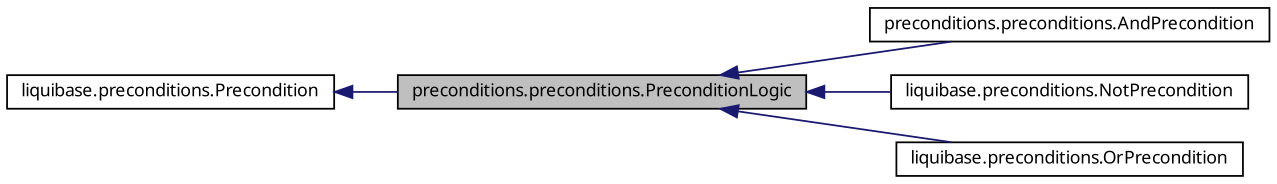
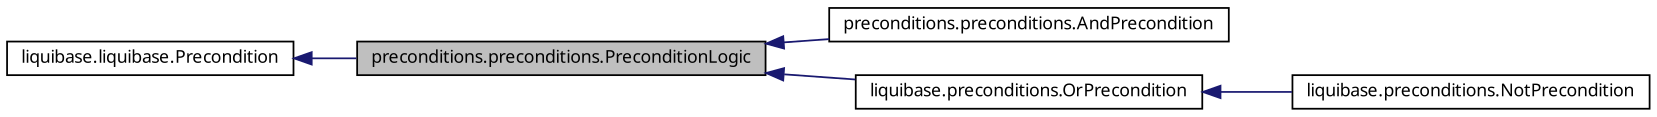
(171, 92) -> (150, 58)
(858, 92) -> (1256, 92)
